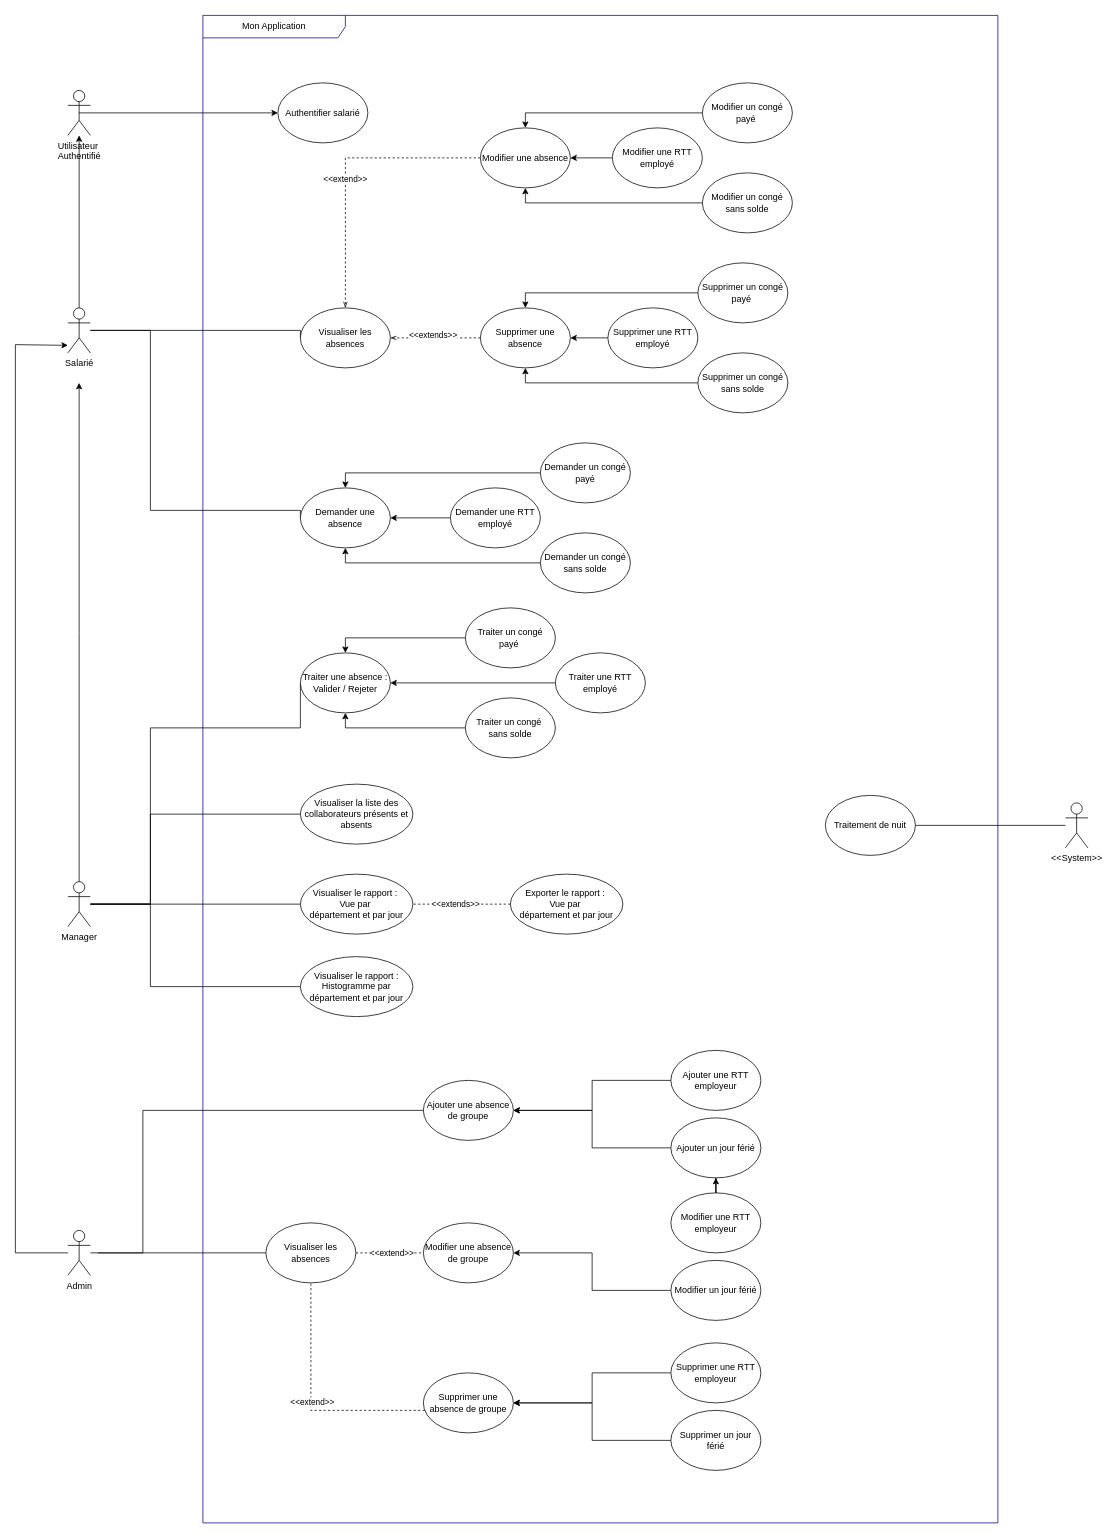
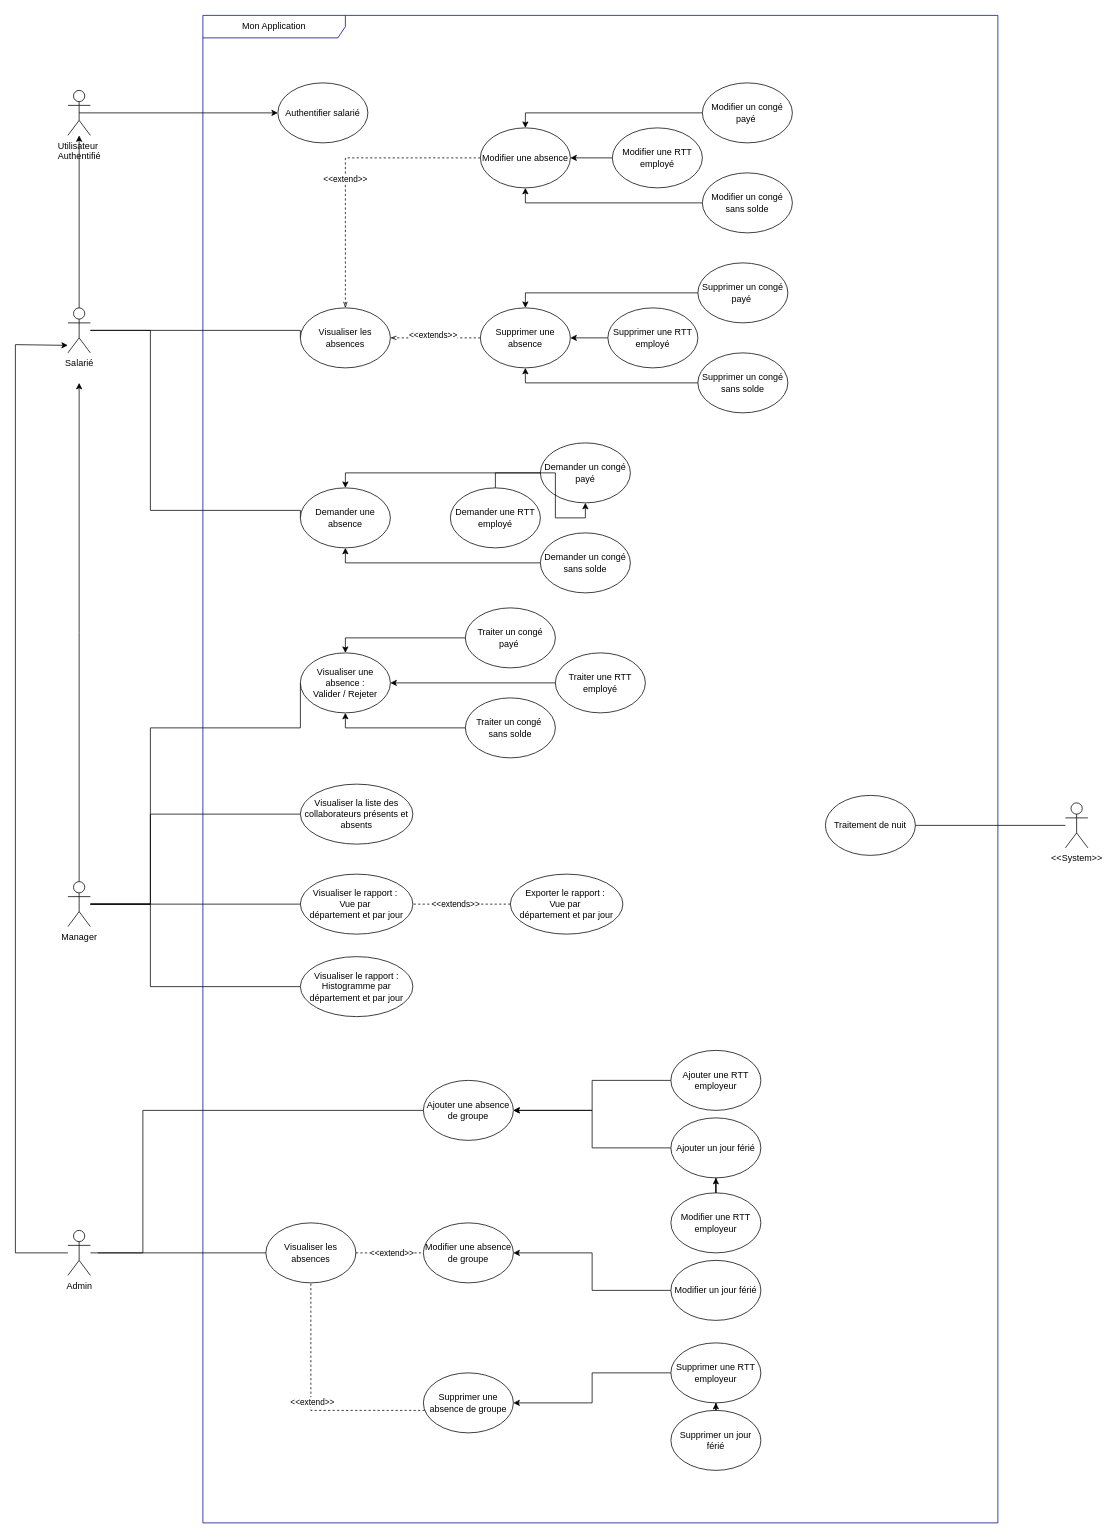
(397, 518) -> (555, 495)
(345, 683) -> (345, 683)
(613, 1440) -> (716, 1406)
